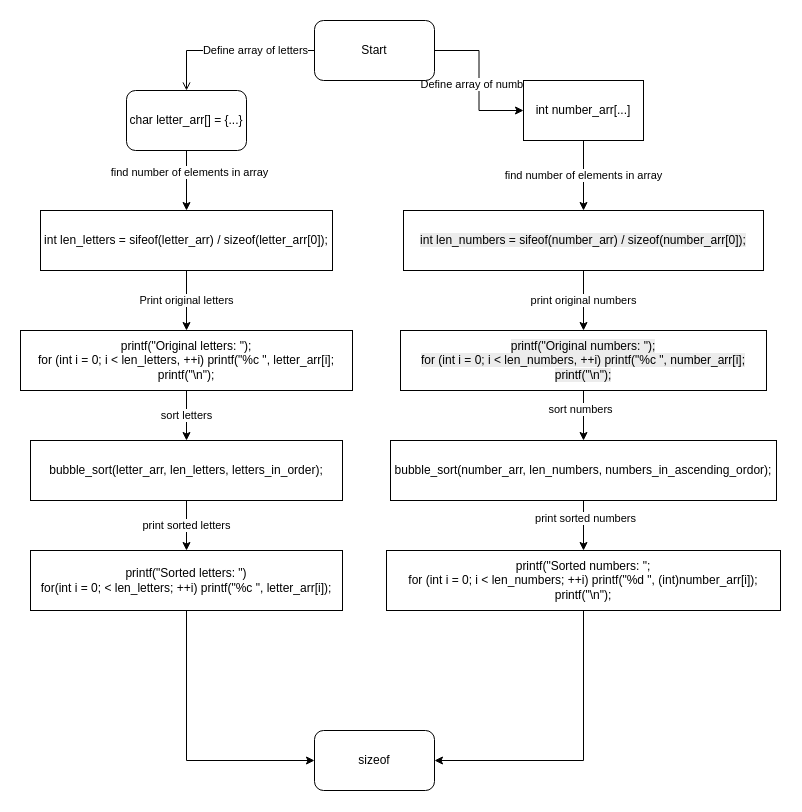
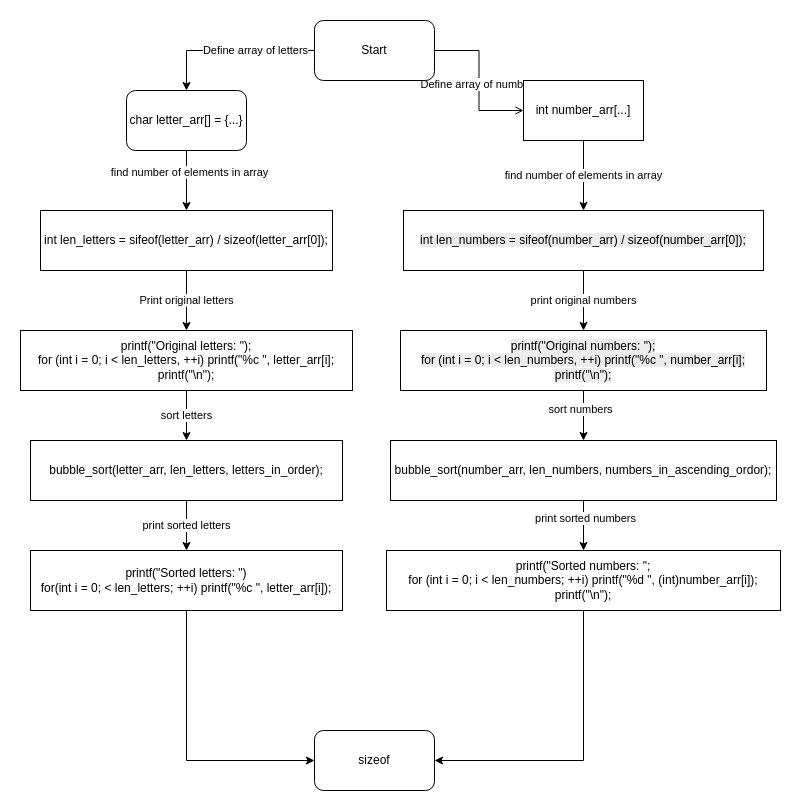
(187, 84) -> (187, 82)
(515, 111) -> (517, 111)
